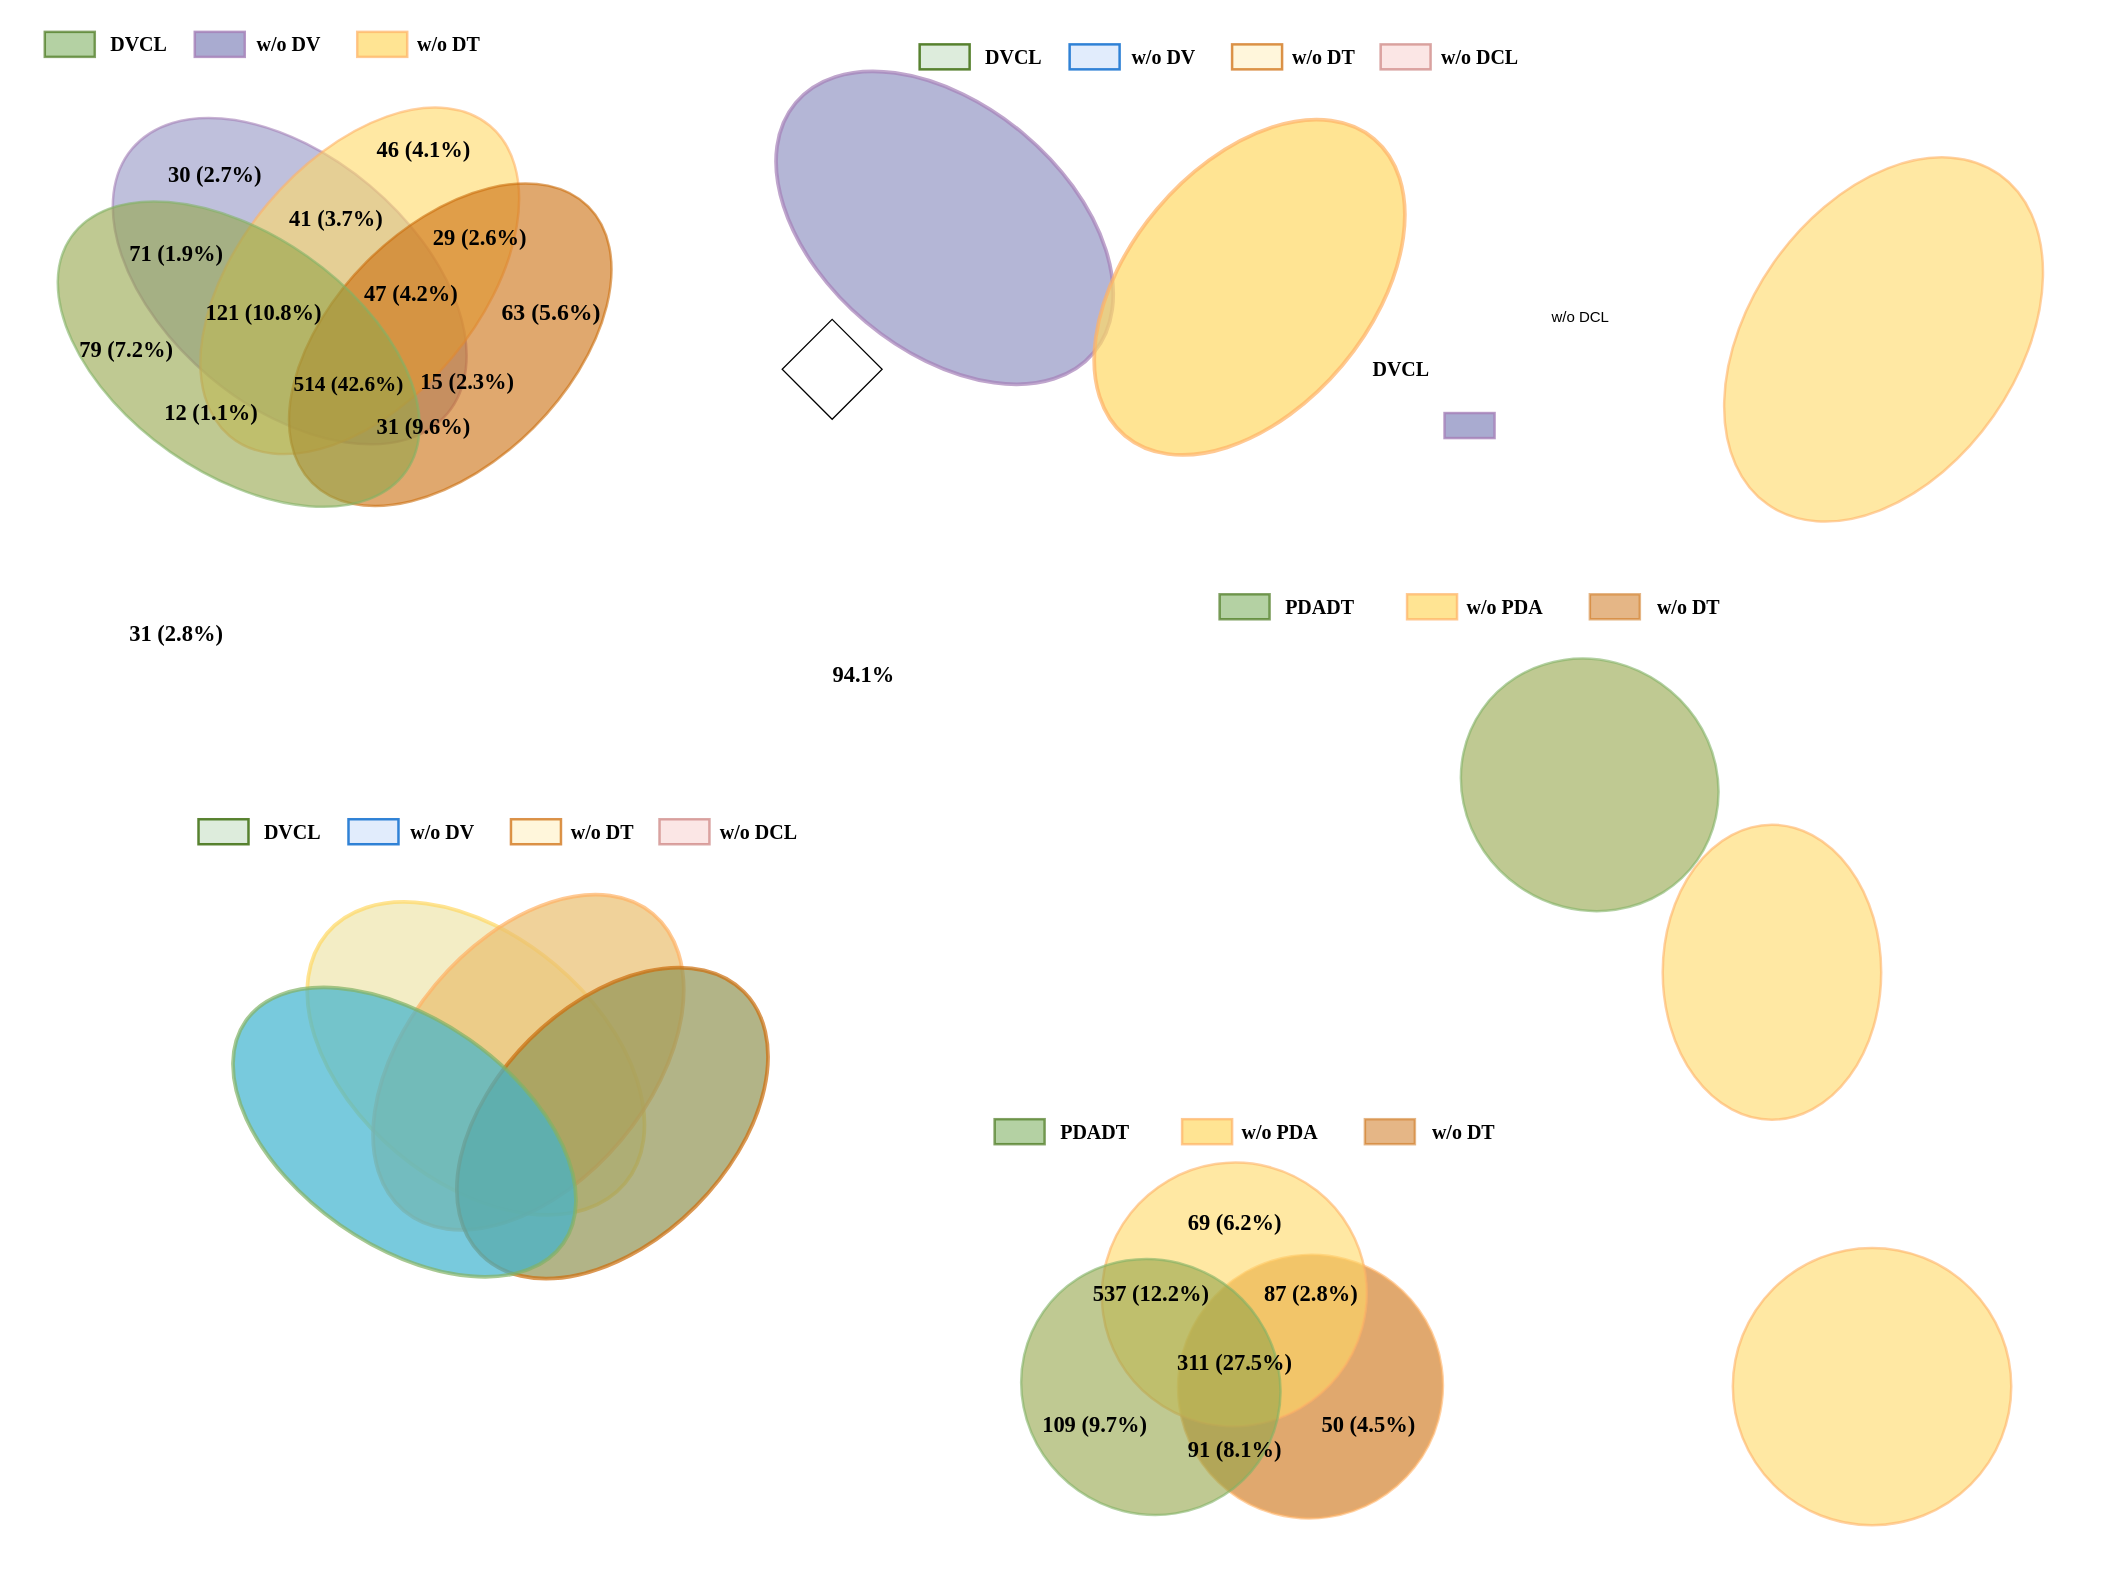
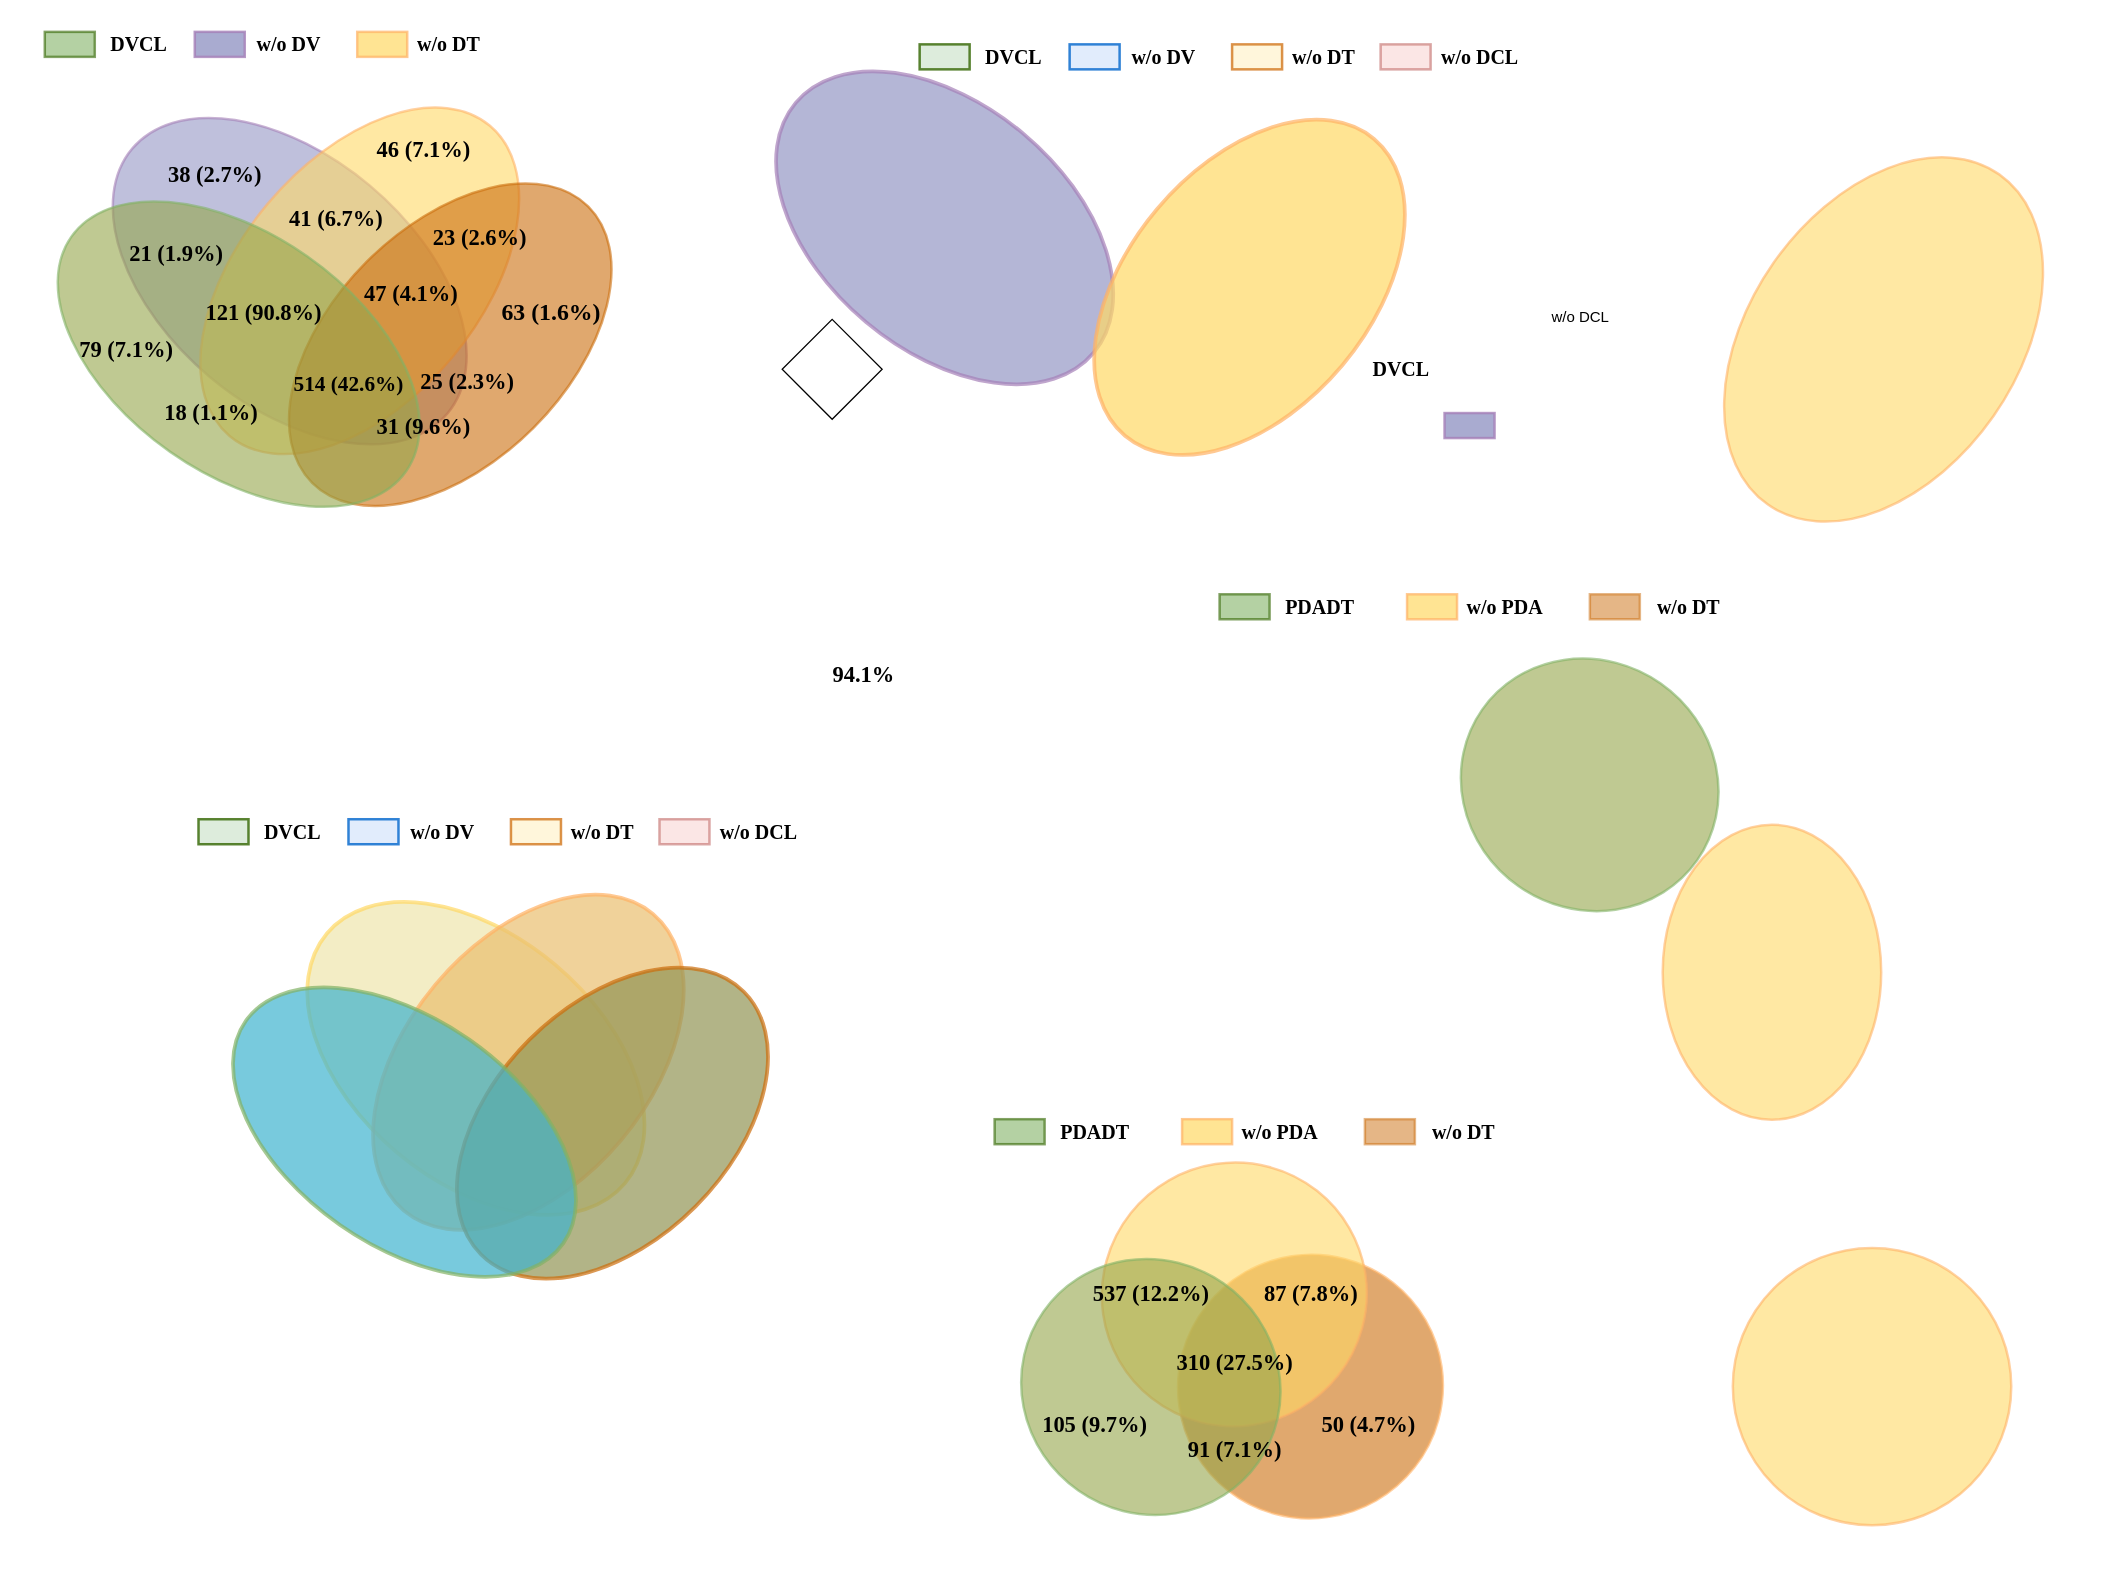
(424, 151) -> (424, 151)
(215, 176) -> (215, 176)
(336, 219) -> (336, 219)
(480, 238) -> (480, 238)
(176, 254) -> (176, 254)
(411, 294) -> (411, 294)
(264, 313) -> (264, 313)
(551, 313) -> (551, 313)
(126, 351) -> (126, 351)
(468, 382) -> (468, 382)
(211, 413) -> (211, 413)
(176, 634) -> none
(1234, 1223) -> none
(1311, 1294) -> (1311, 1294)
(1235, 1363) -> (1235, 1363)
(1095, 1426) -> (1095, 1426)
(1369, 1426) -> (1369, 1426)
(1235, 1451) -> (1235, 1451)
